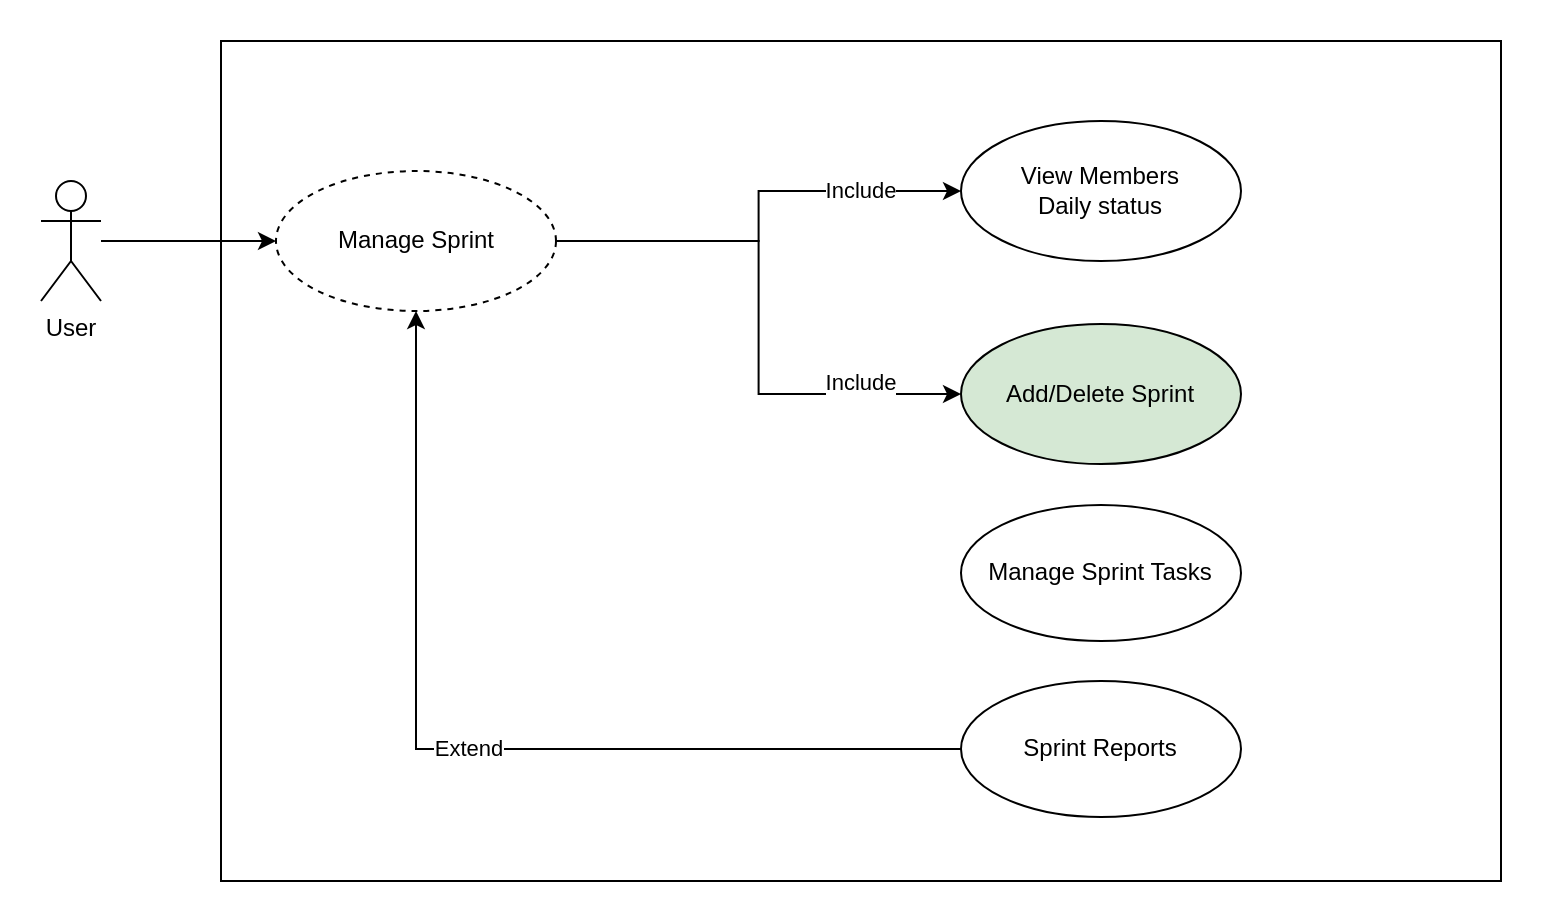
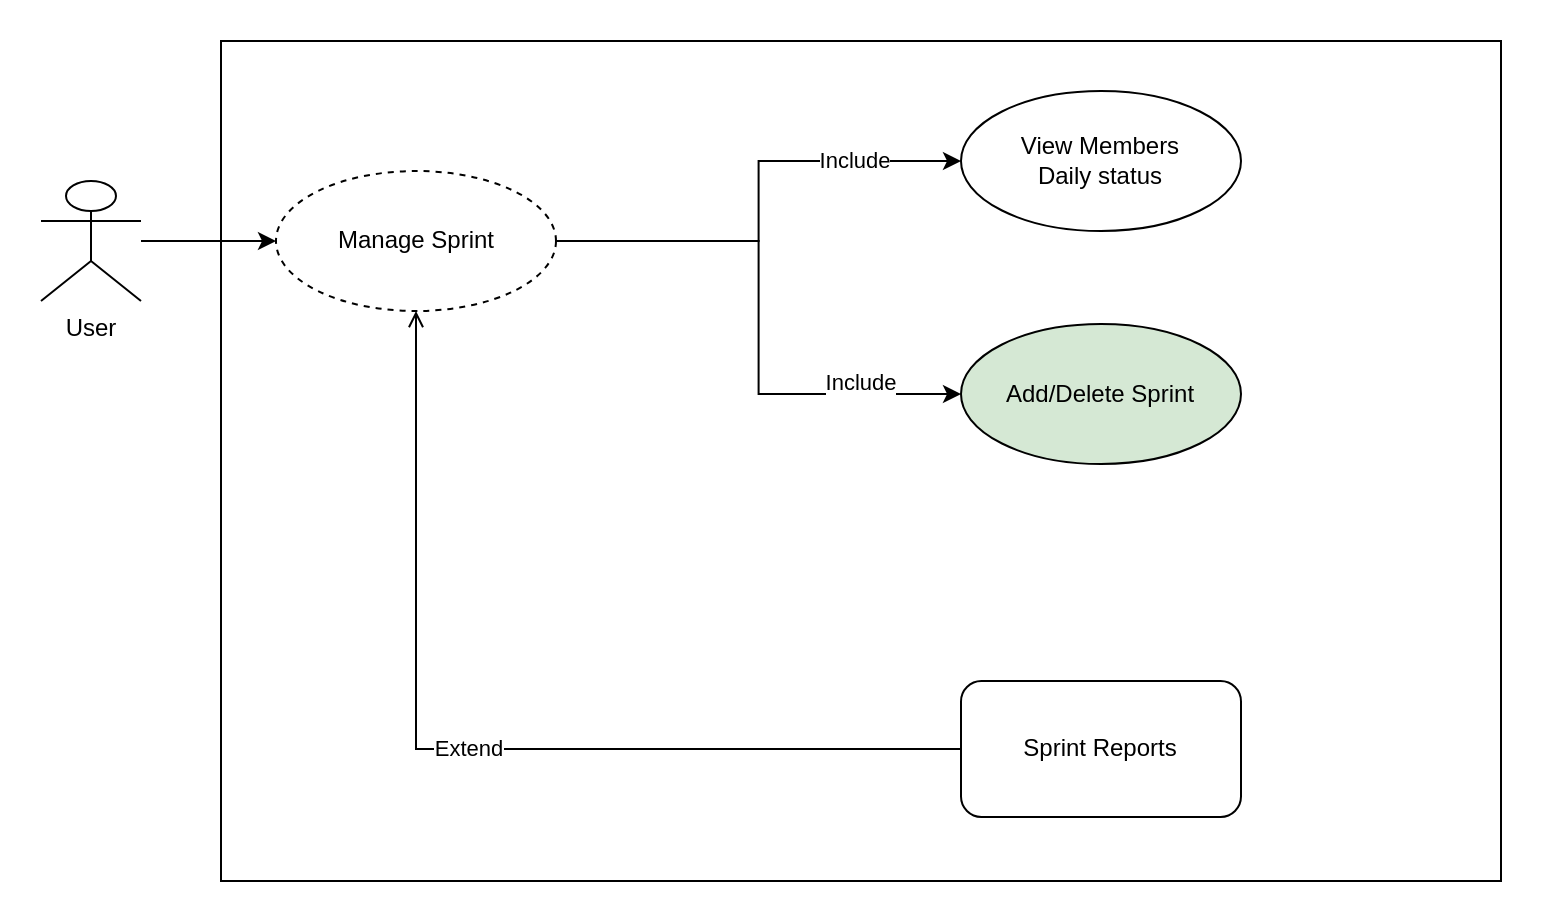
(1101, 191) -> (1101, 161)
(71, 241) -> (91, 241)
(416, 326) -> (416, 322)
(1101, 573) -> none
(1101, 749) -> (1101, 749)
